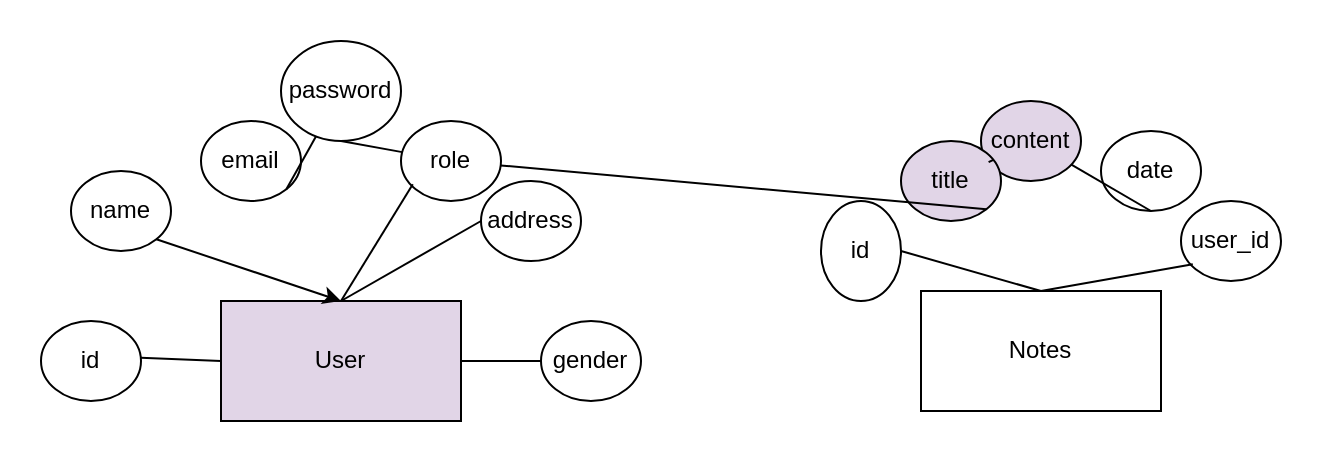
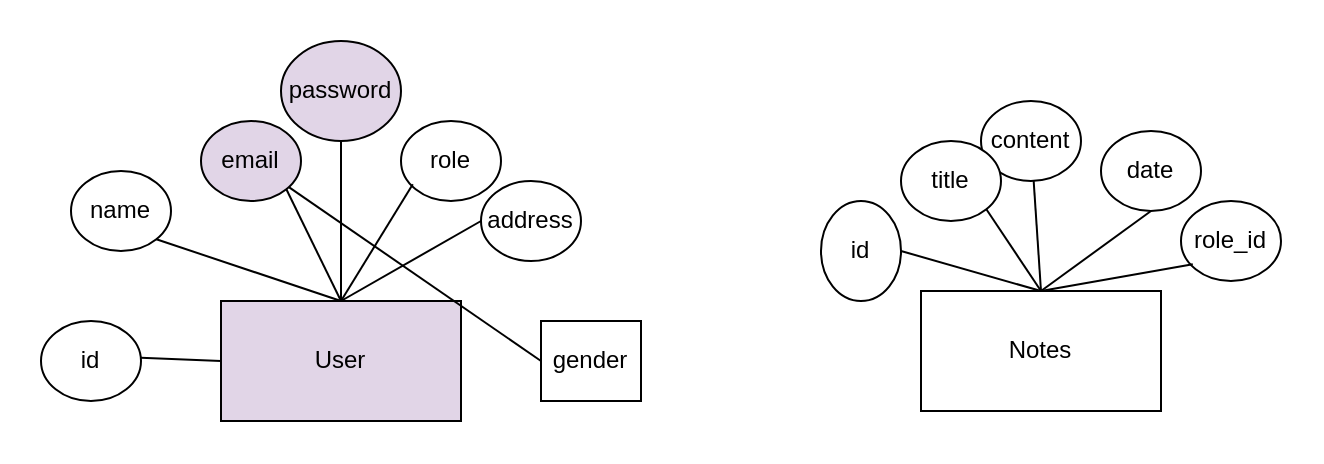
(341, 91) -> (341, 91)
(1031, 141) -> (1031, 141)
(372, 147) -> (341, 180)
(303, 160) -> (313, 243)
(251, 161) -> (251, 161)
(991, 161) -> (1037, 233)
(951, 181) -> (951, 181)
(744, 187) -> (1012, 248)
(1111, 188) -> (1098, 249)
(1231, 241) -> (1231, 241)
(327, 296) -> (331, 298)
(501, 361) -> (473, 314)
(591, 361) -> (591, 361)
